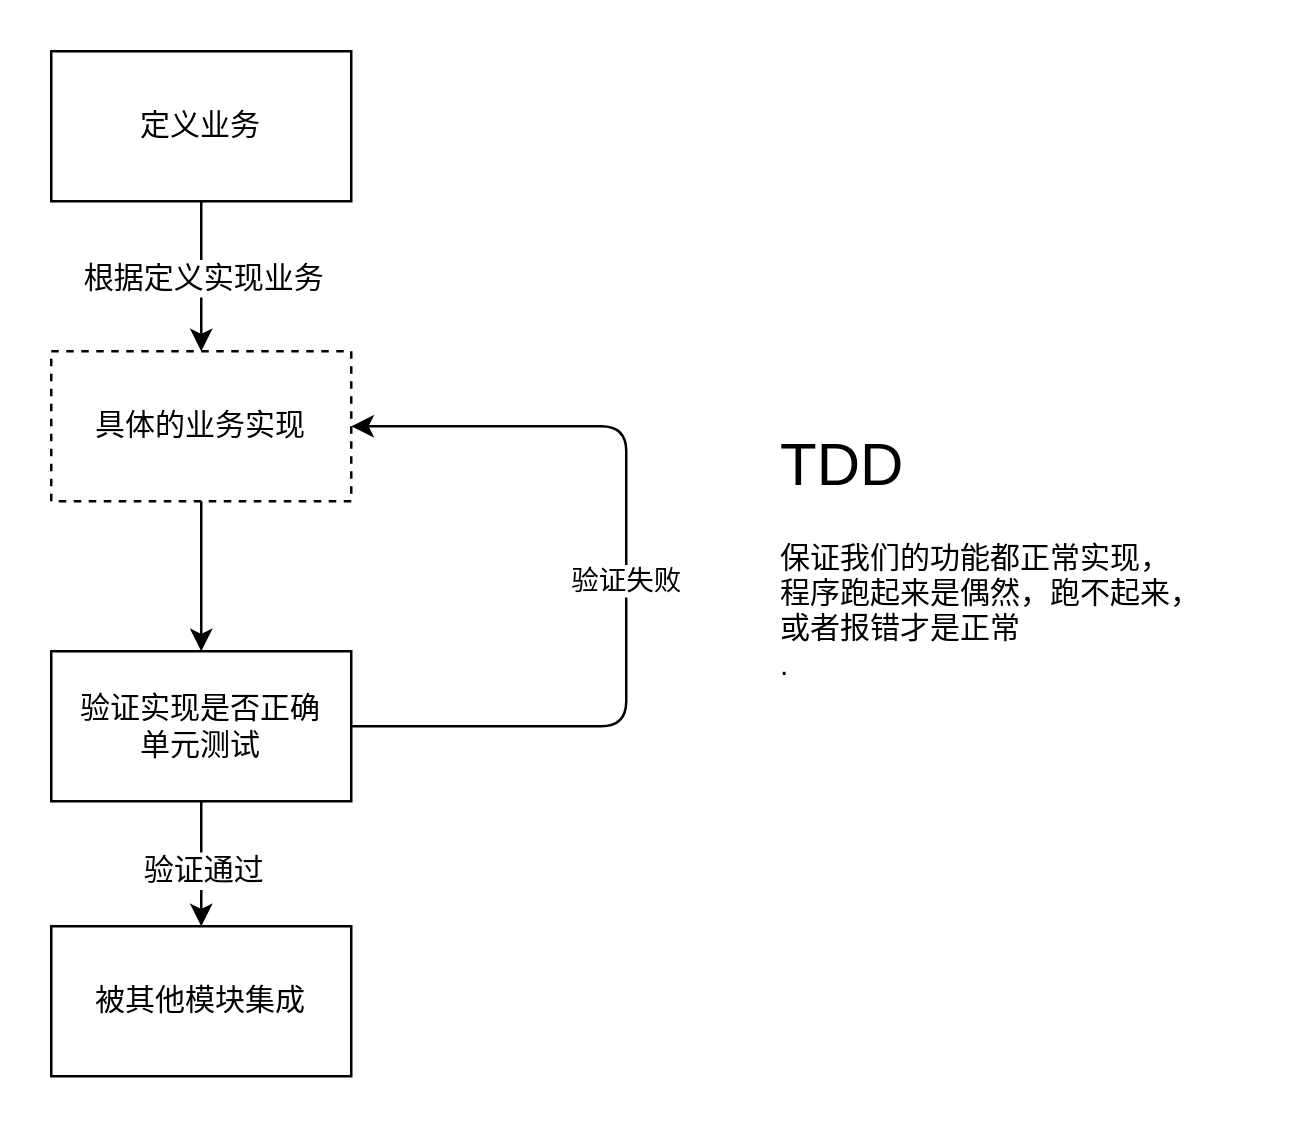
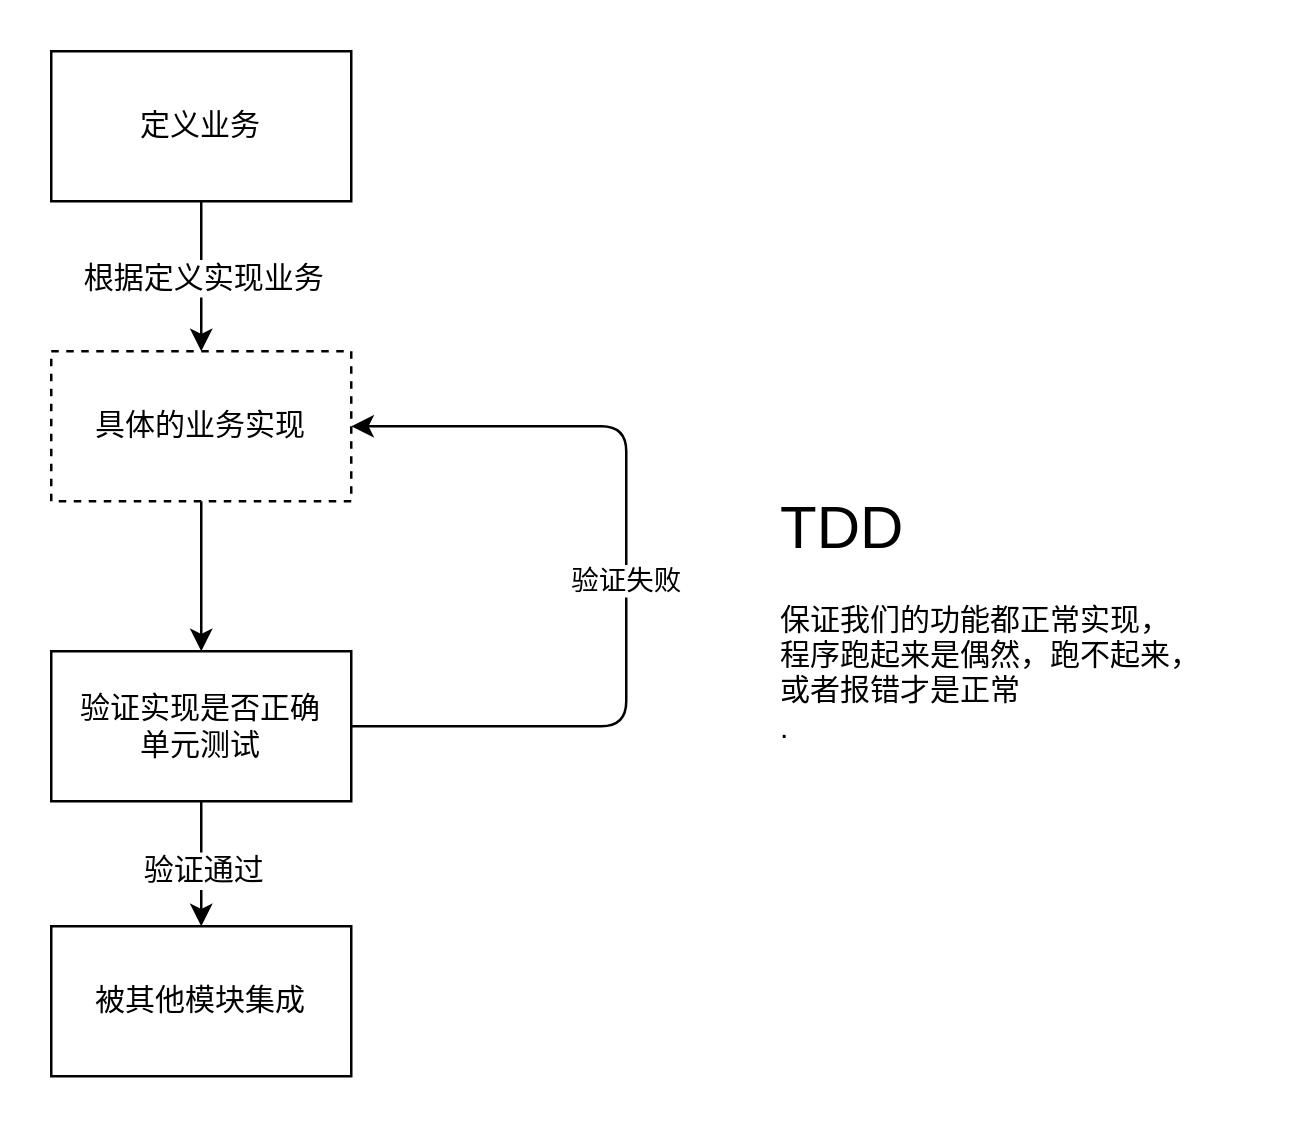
(1014, 539) -> (1014, 601)
